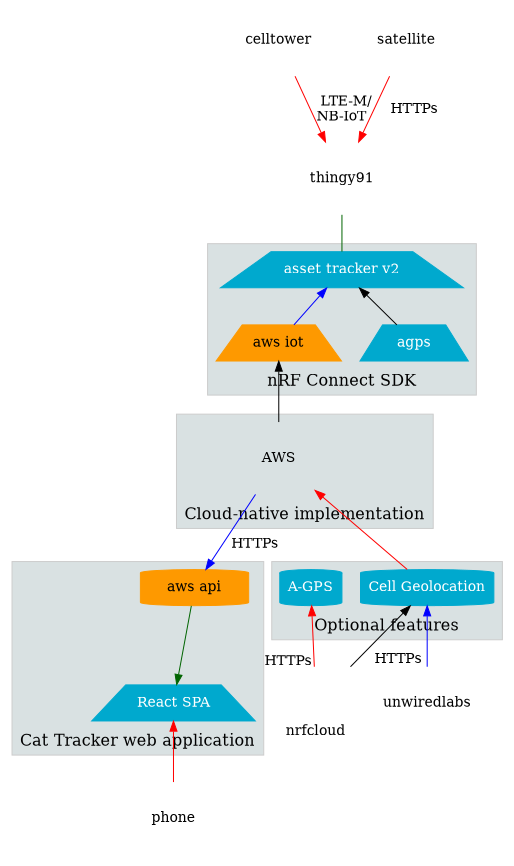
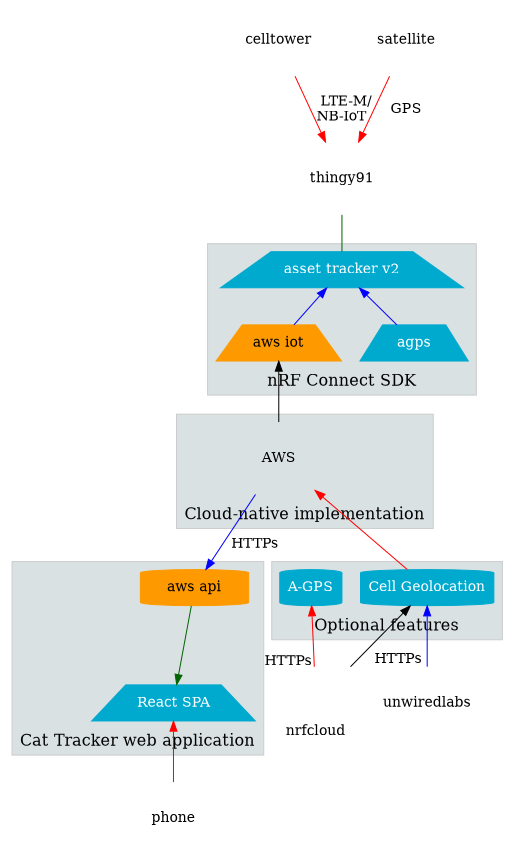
(415, 109) -> (406, 109)
(382, 310) -> (382, 310)
